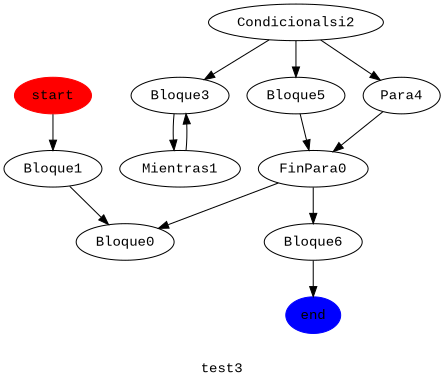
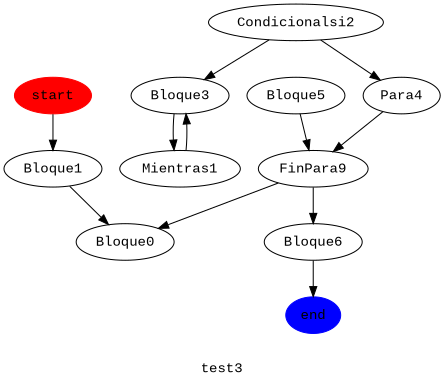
(296, 54) -> none
(313, 169) -> (313, 169)
